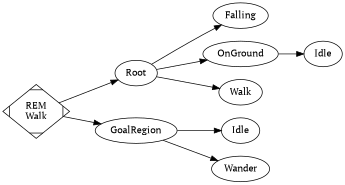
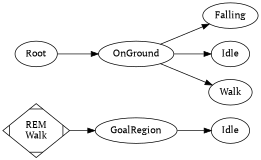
(183, 46) -> (182, 35)
(185, 82) -> (183, 73)
(85, 93) -> none
(241, 169) -> none
